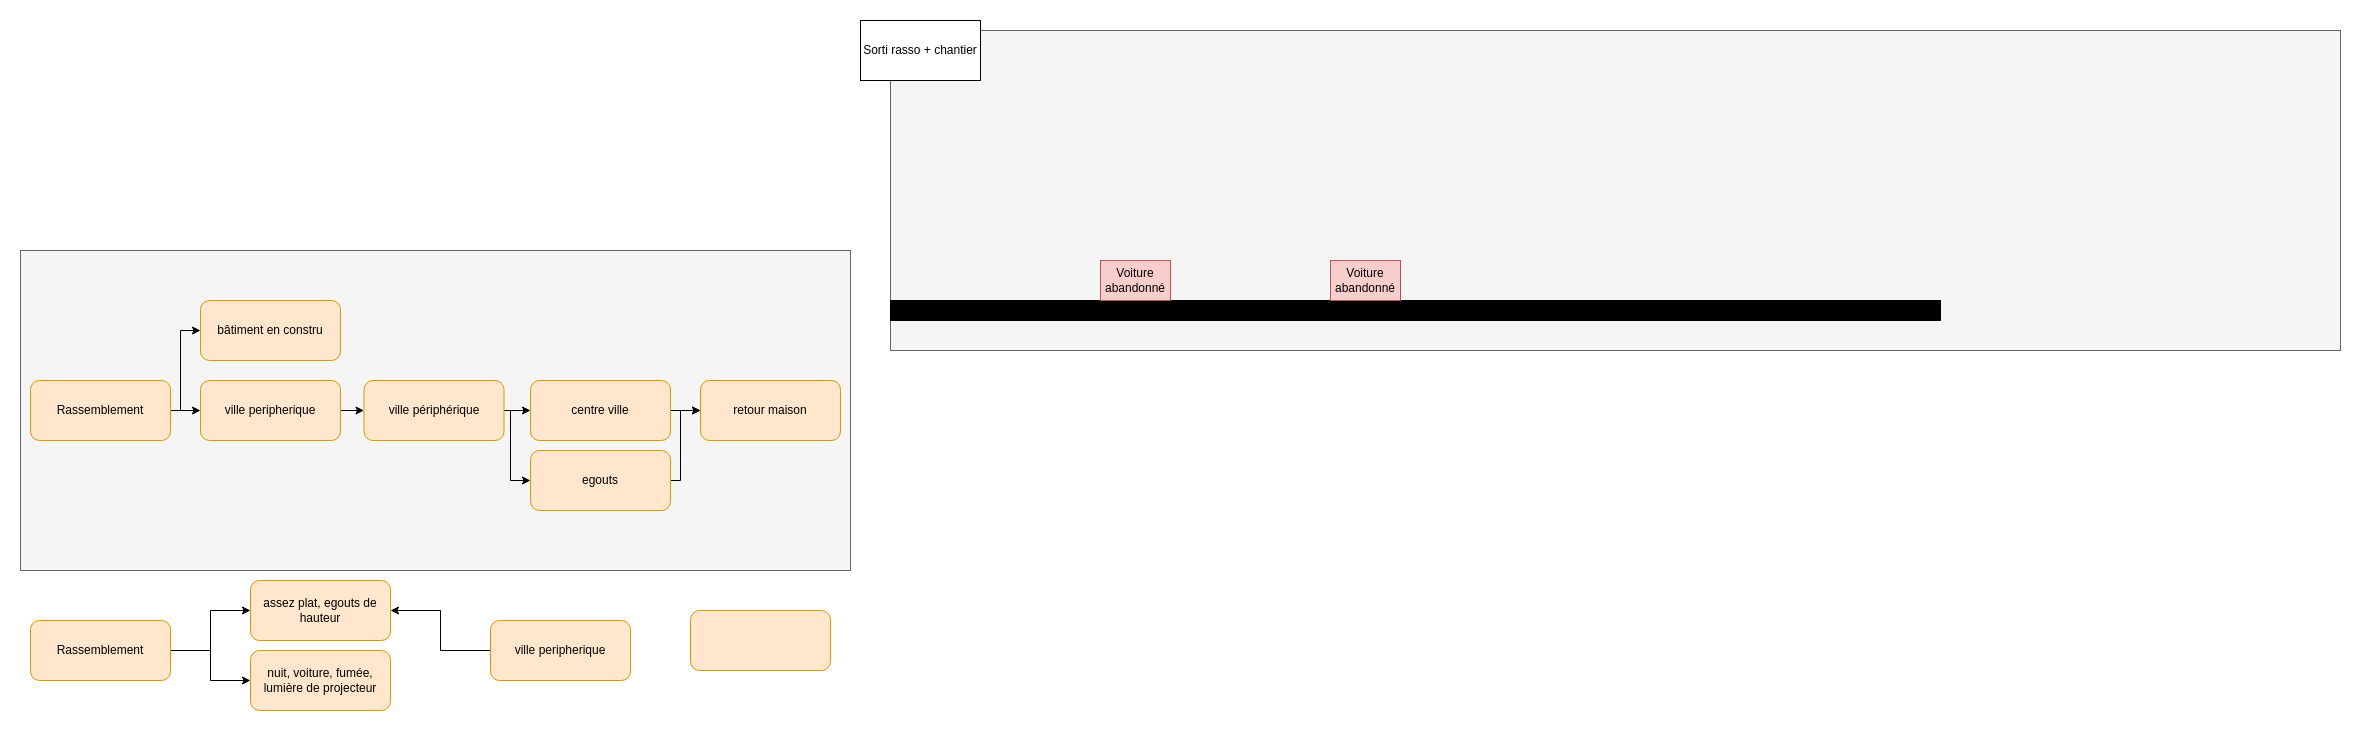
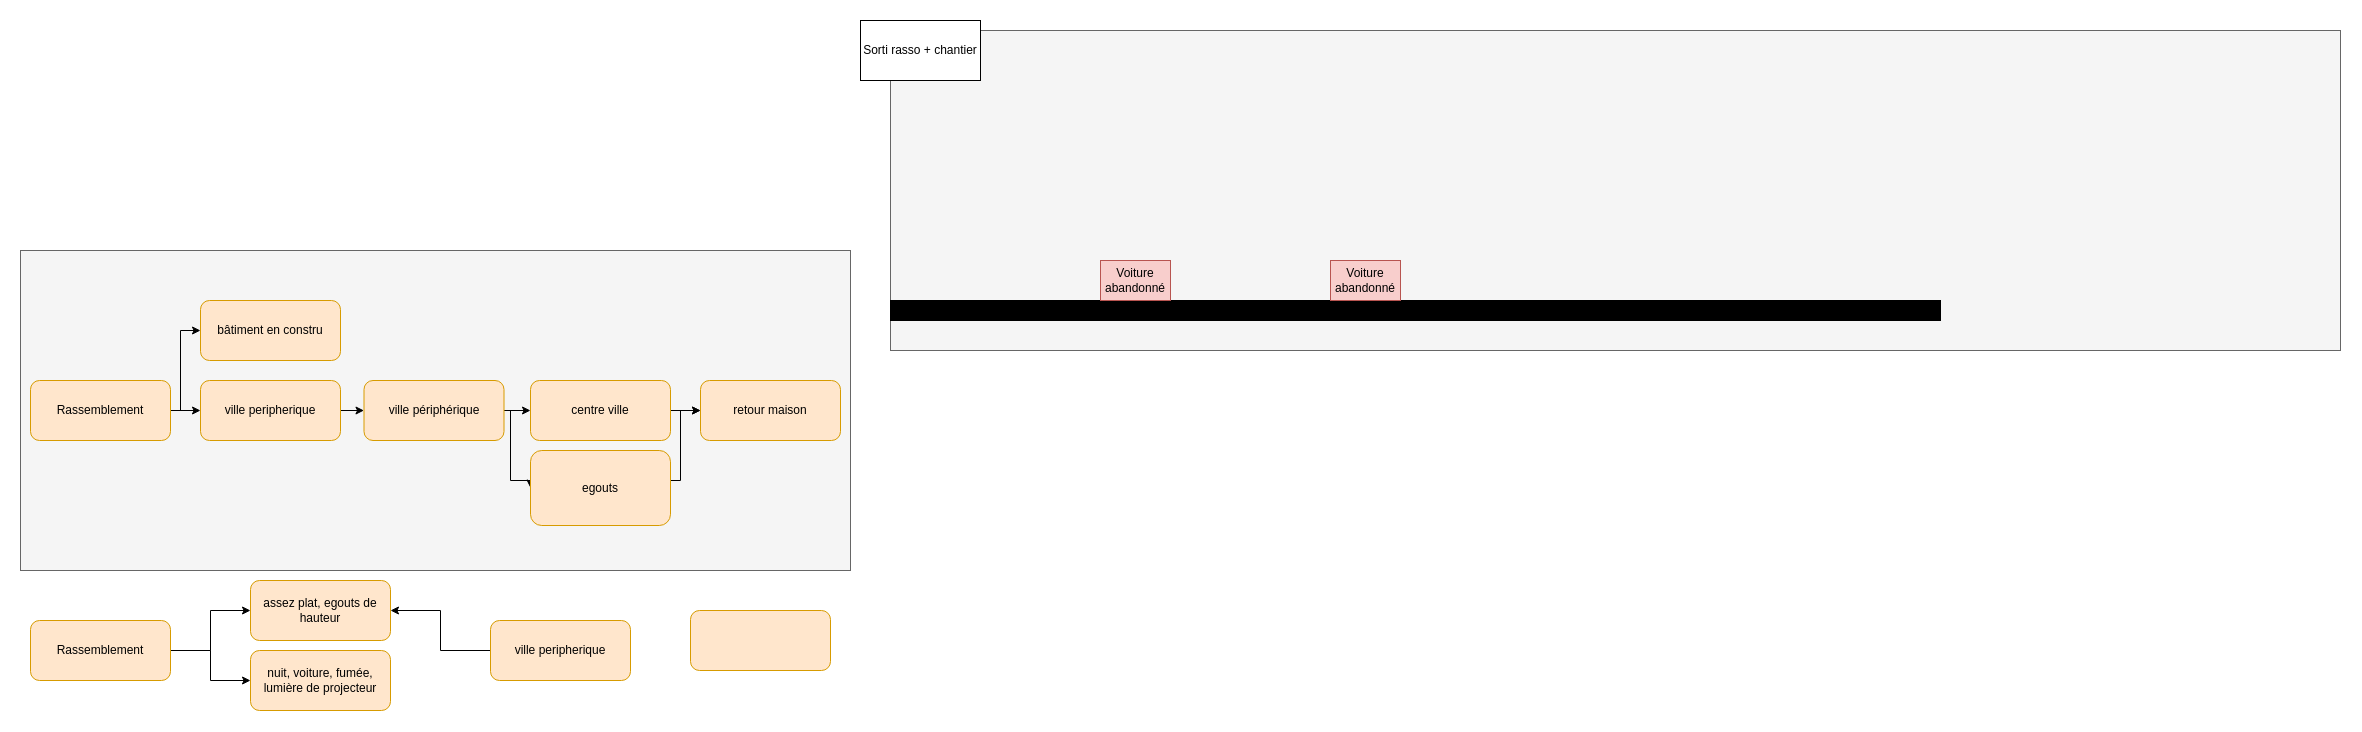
(601, 481) -> (601, 488)
